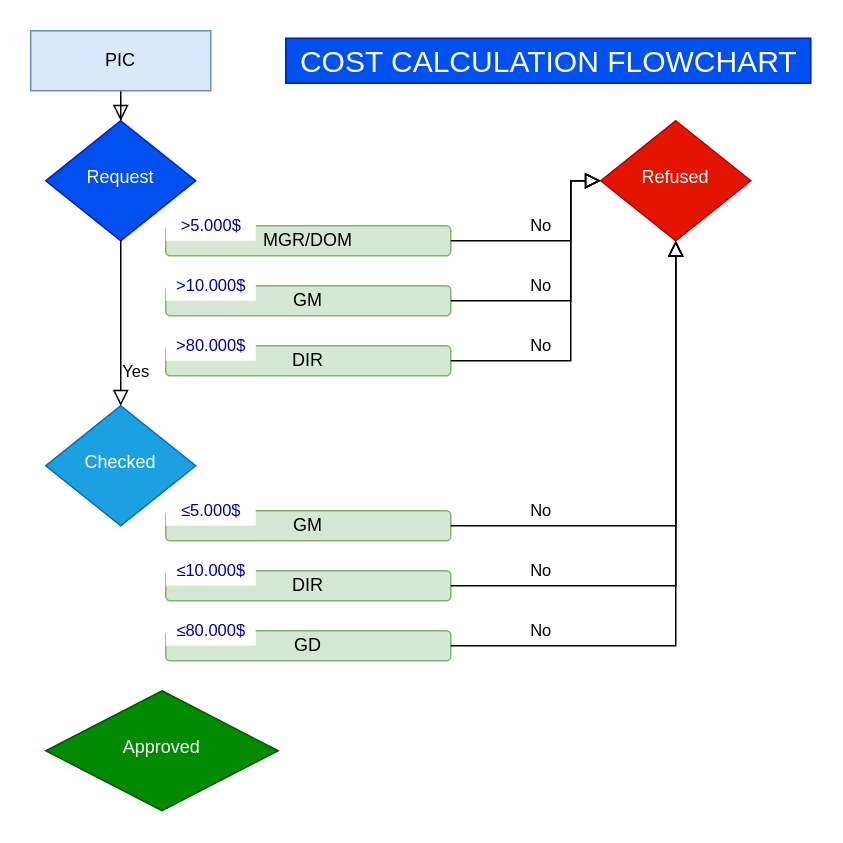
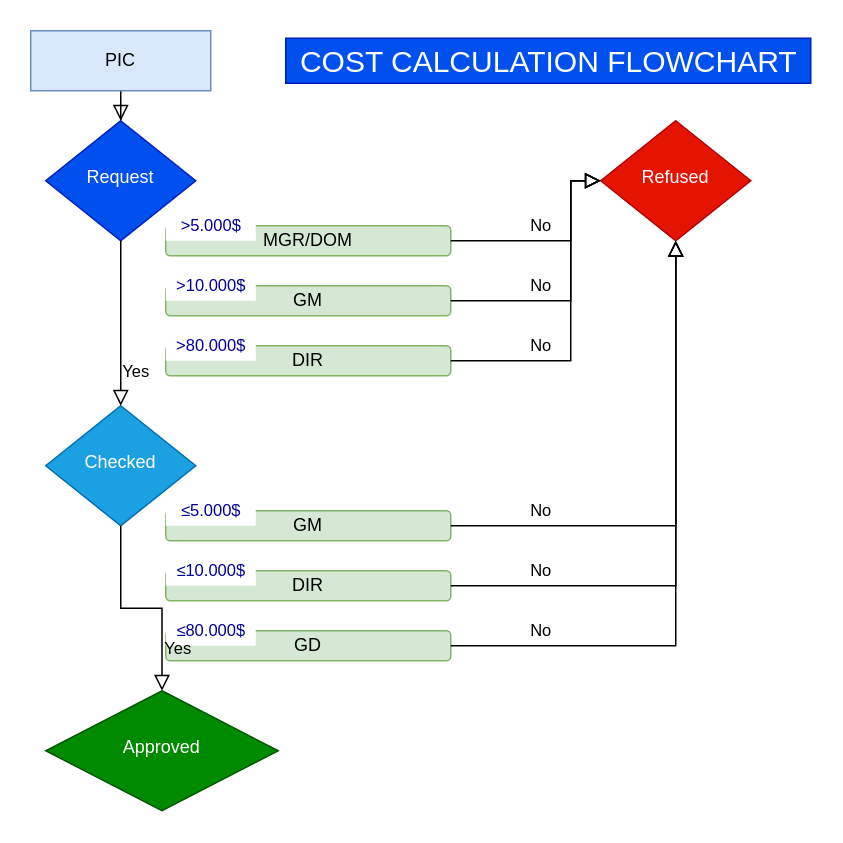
none -> (134, 608)
